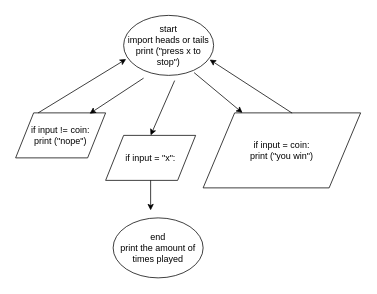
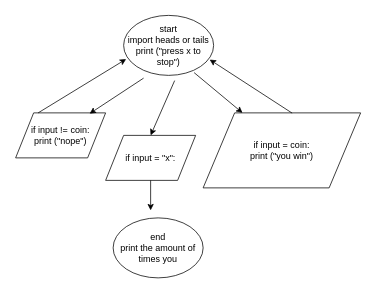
(158, 248) -> (158, 248)
